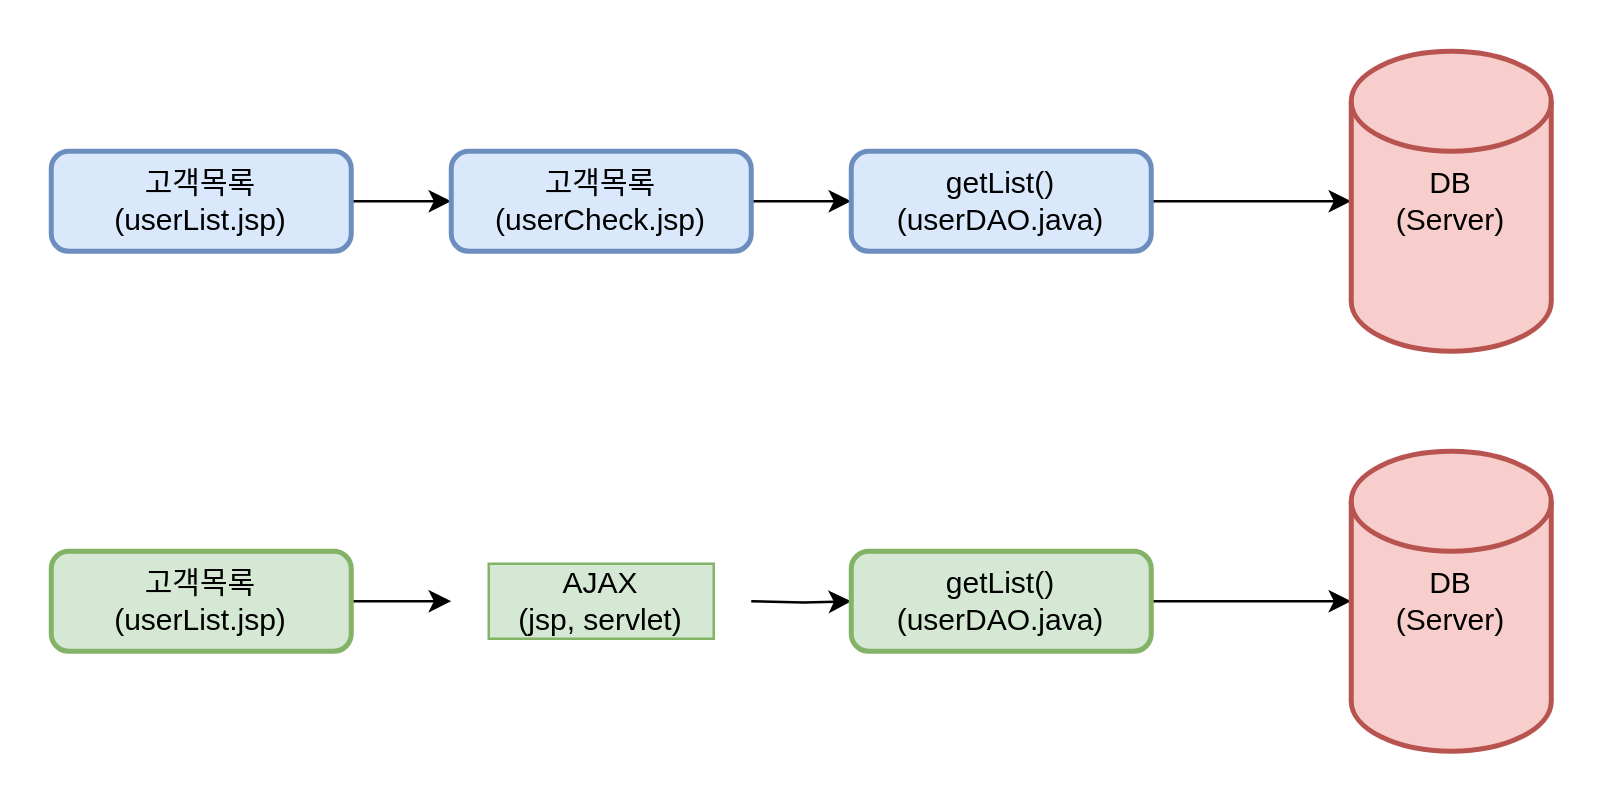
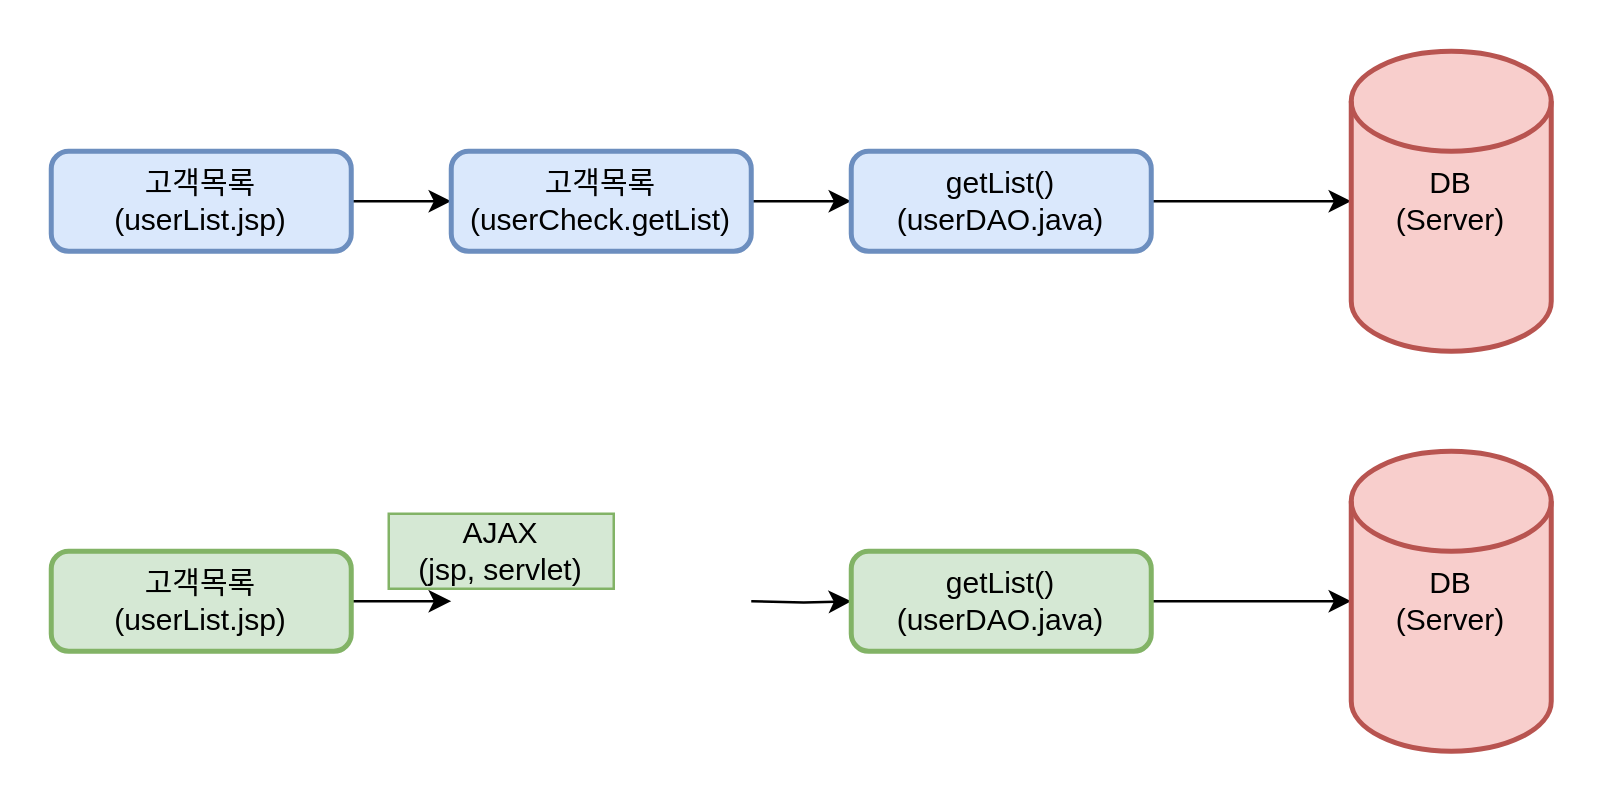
(601, 201) -> (601, 201)
(601, 601) -> (501, 551)
